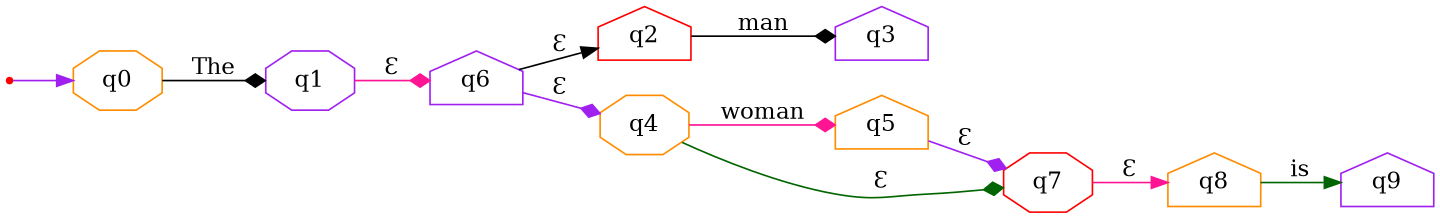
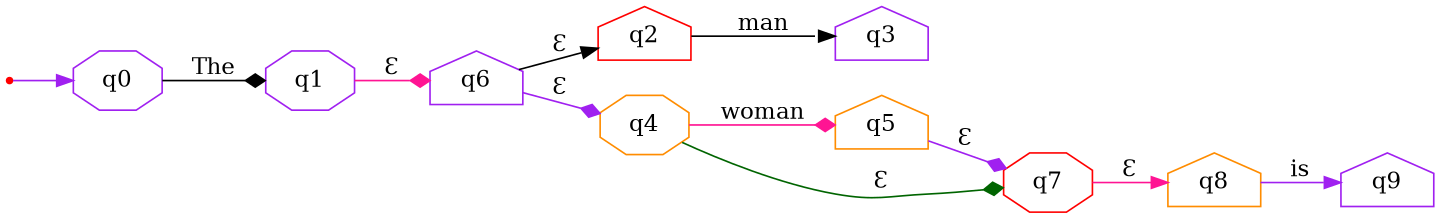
(753, 36) -> (753, 36)
(118, 81) -> (118, 81)
(1292, 183) -> (1292, 183)
